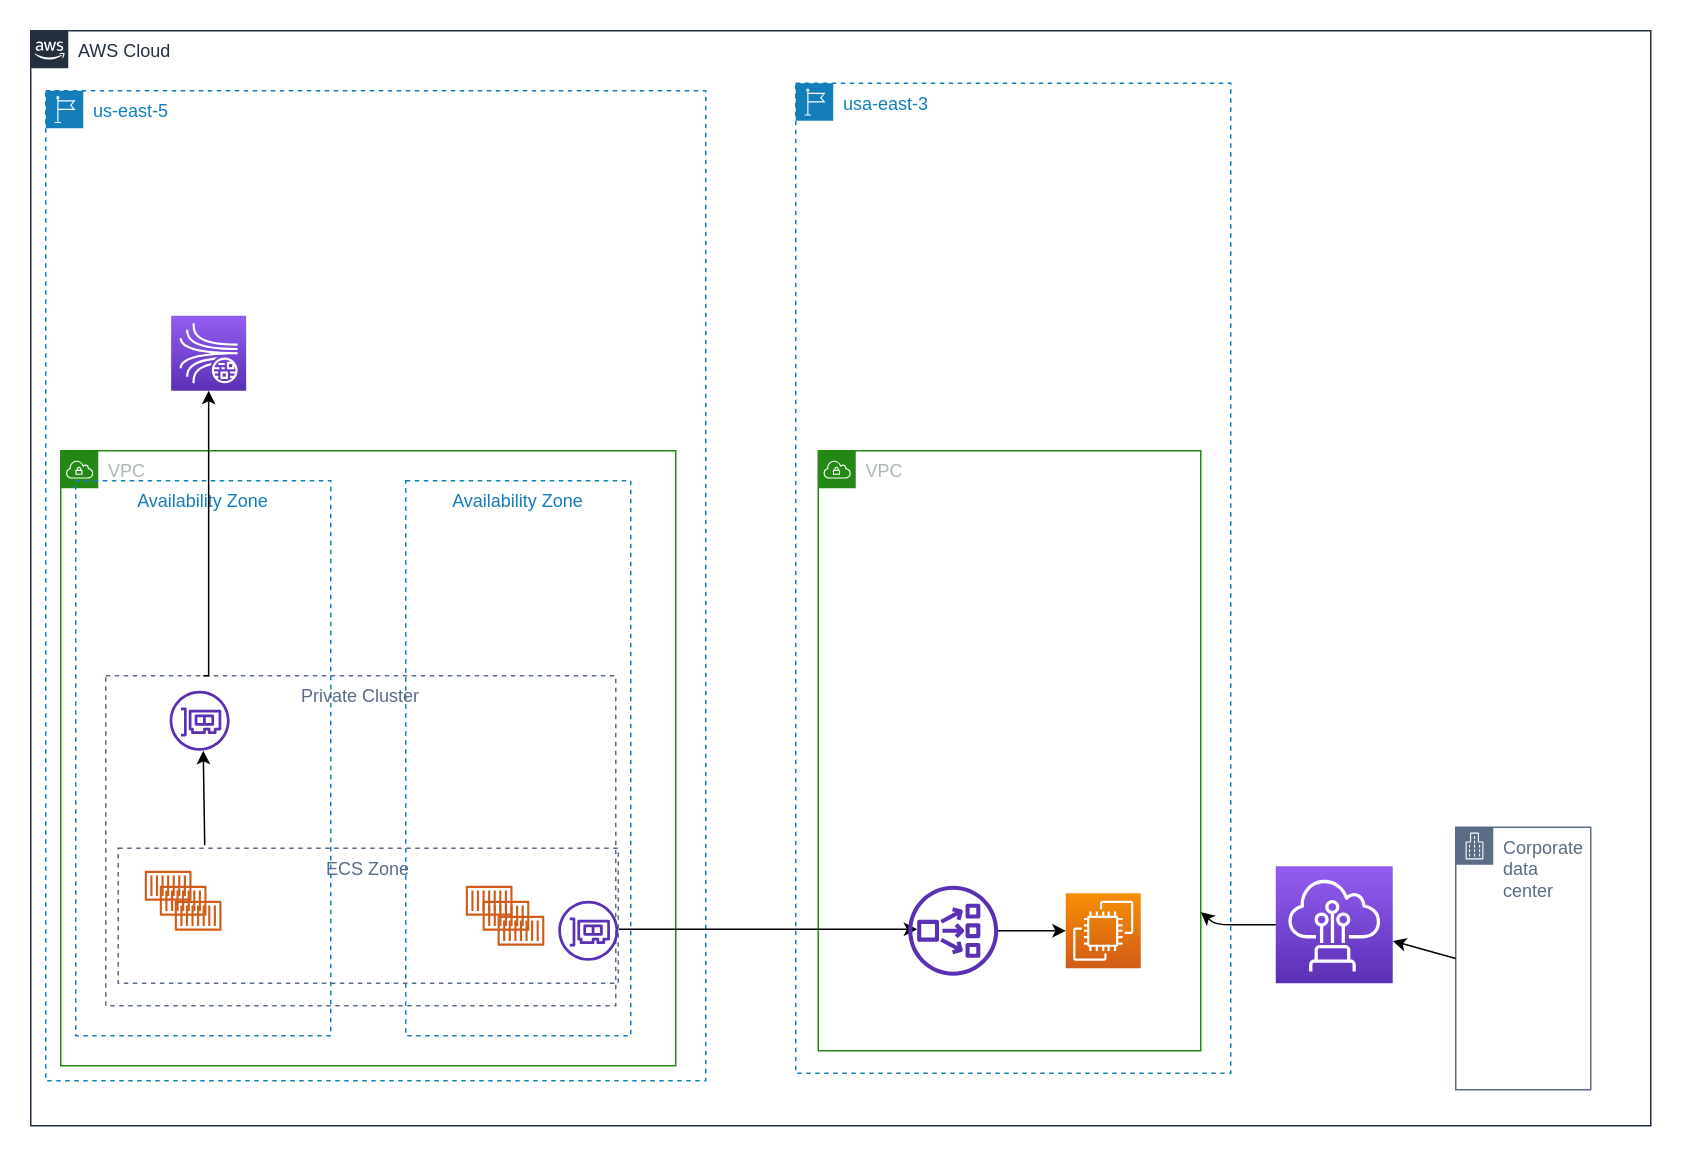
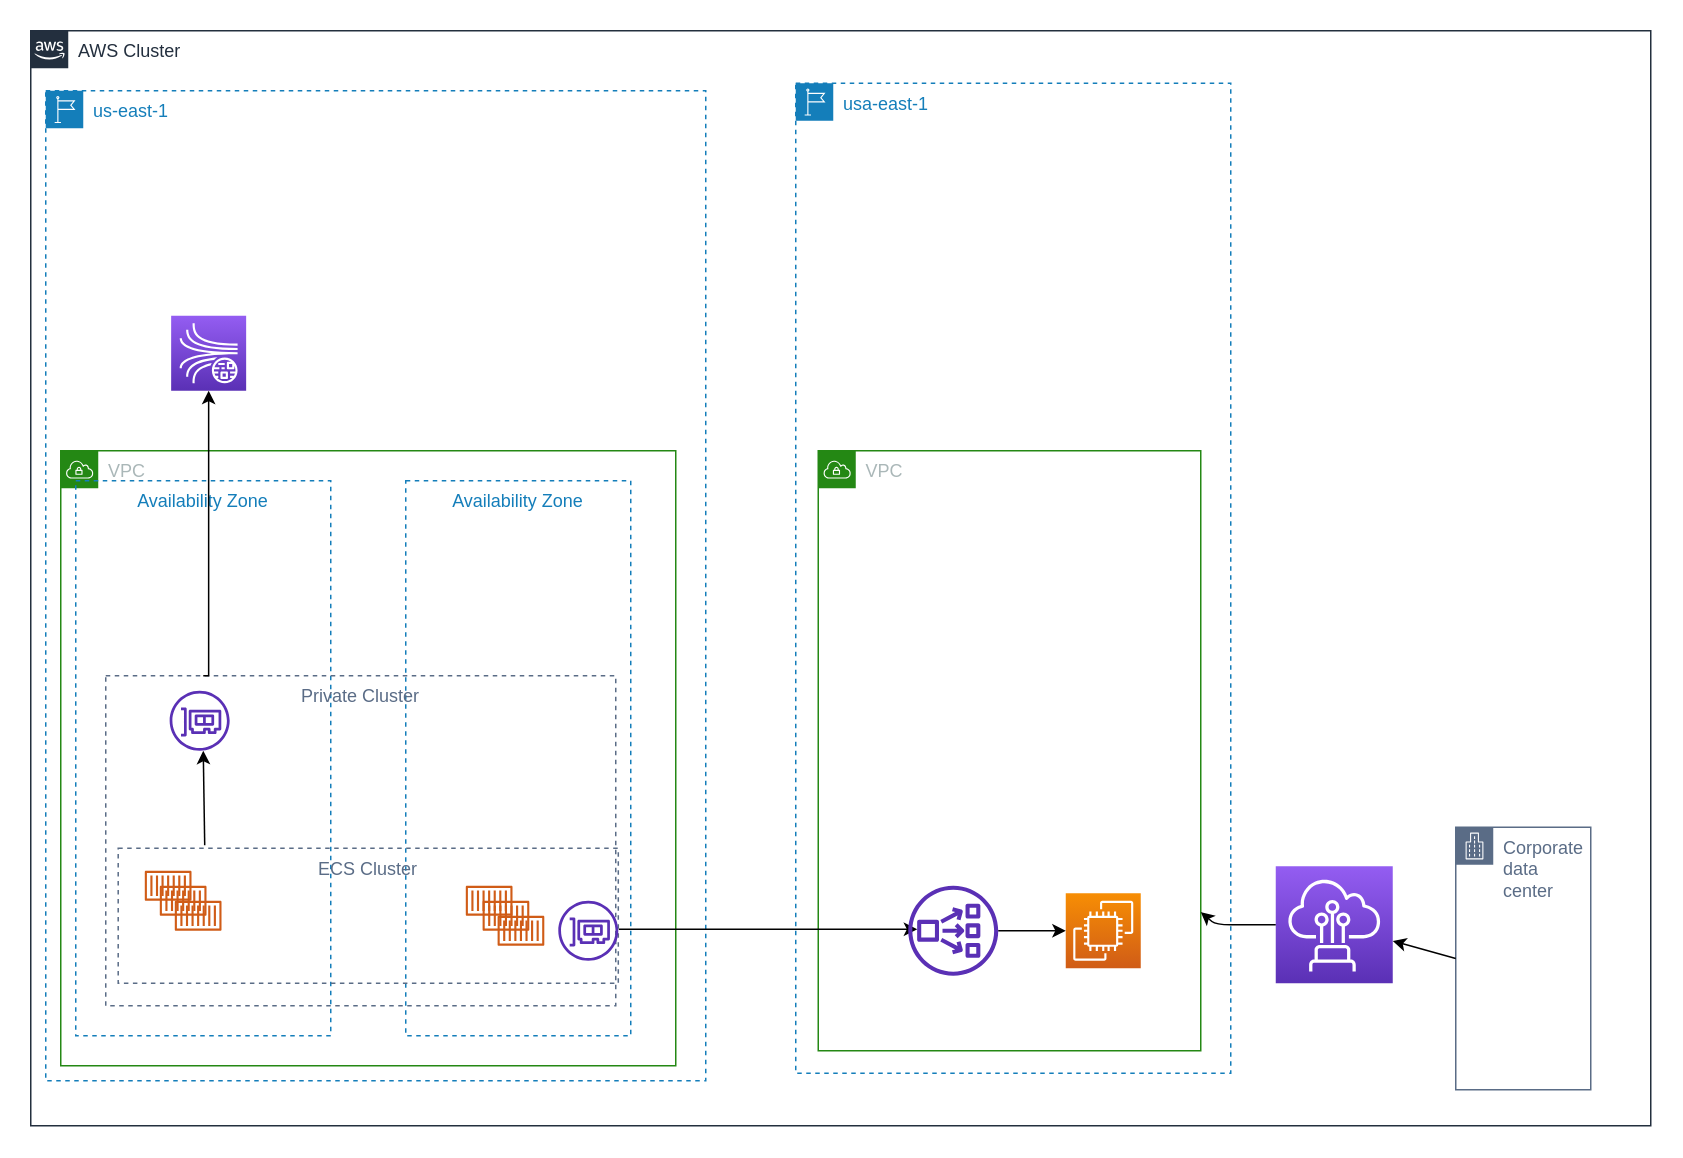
(119, 52) -> (130, 52)
(894, 105) -> (894, 105)
(139, 112) -> (139, 112)
(368, 869) -> (368, 869)
